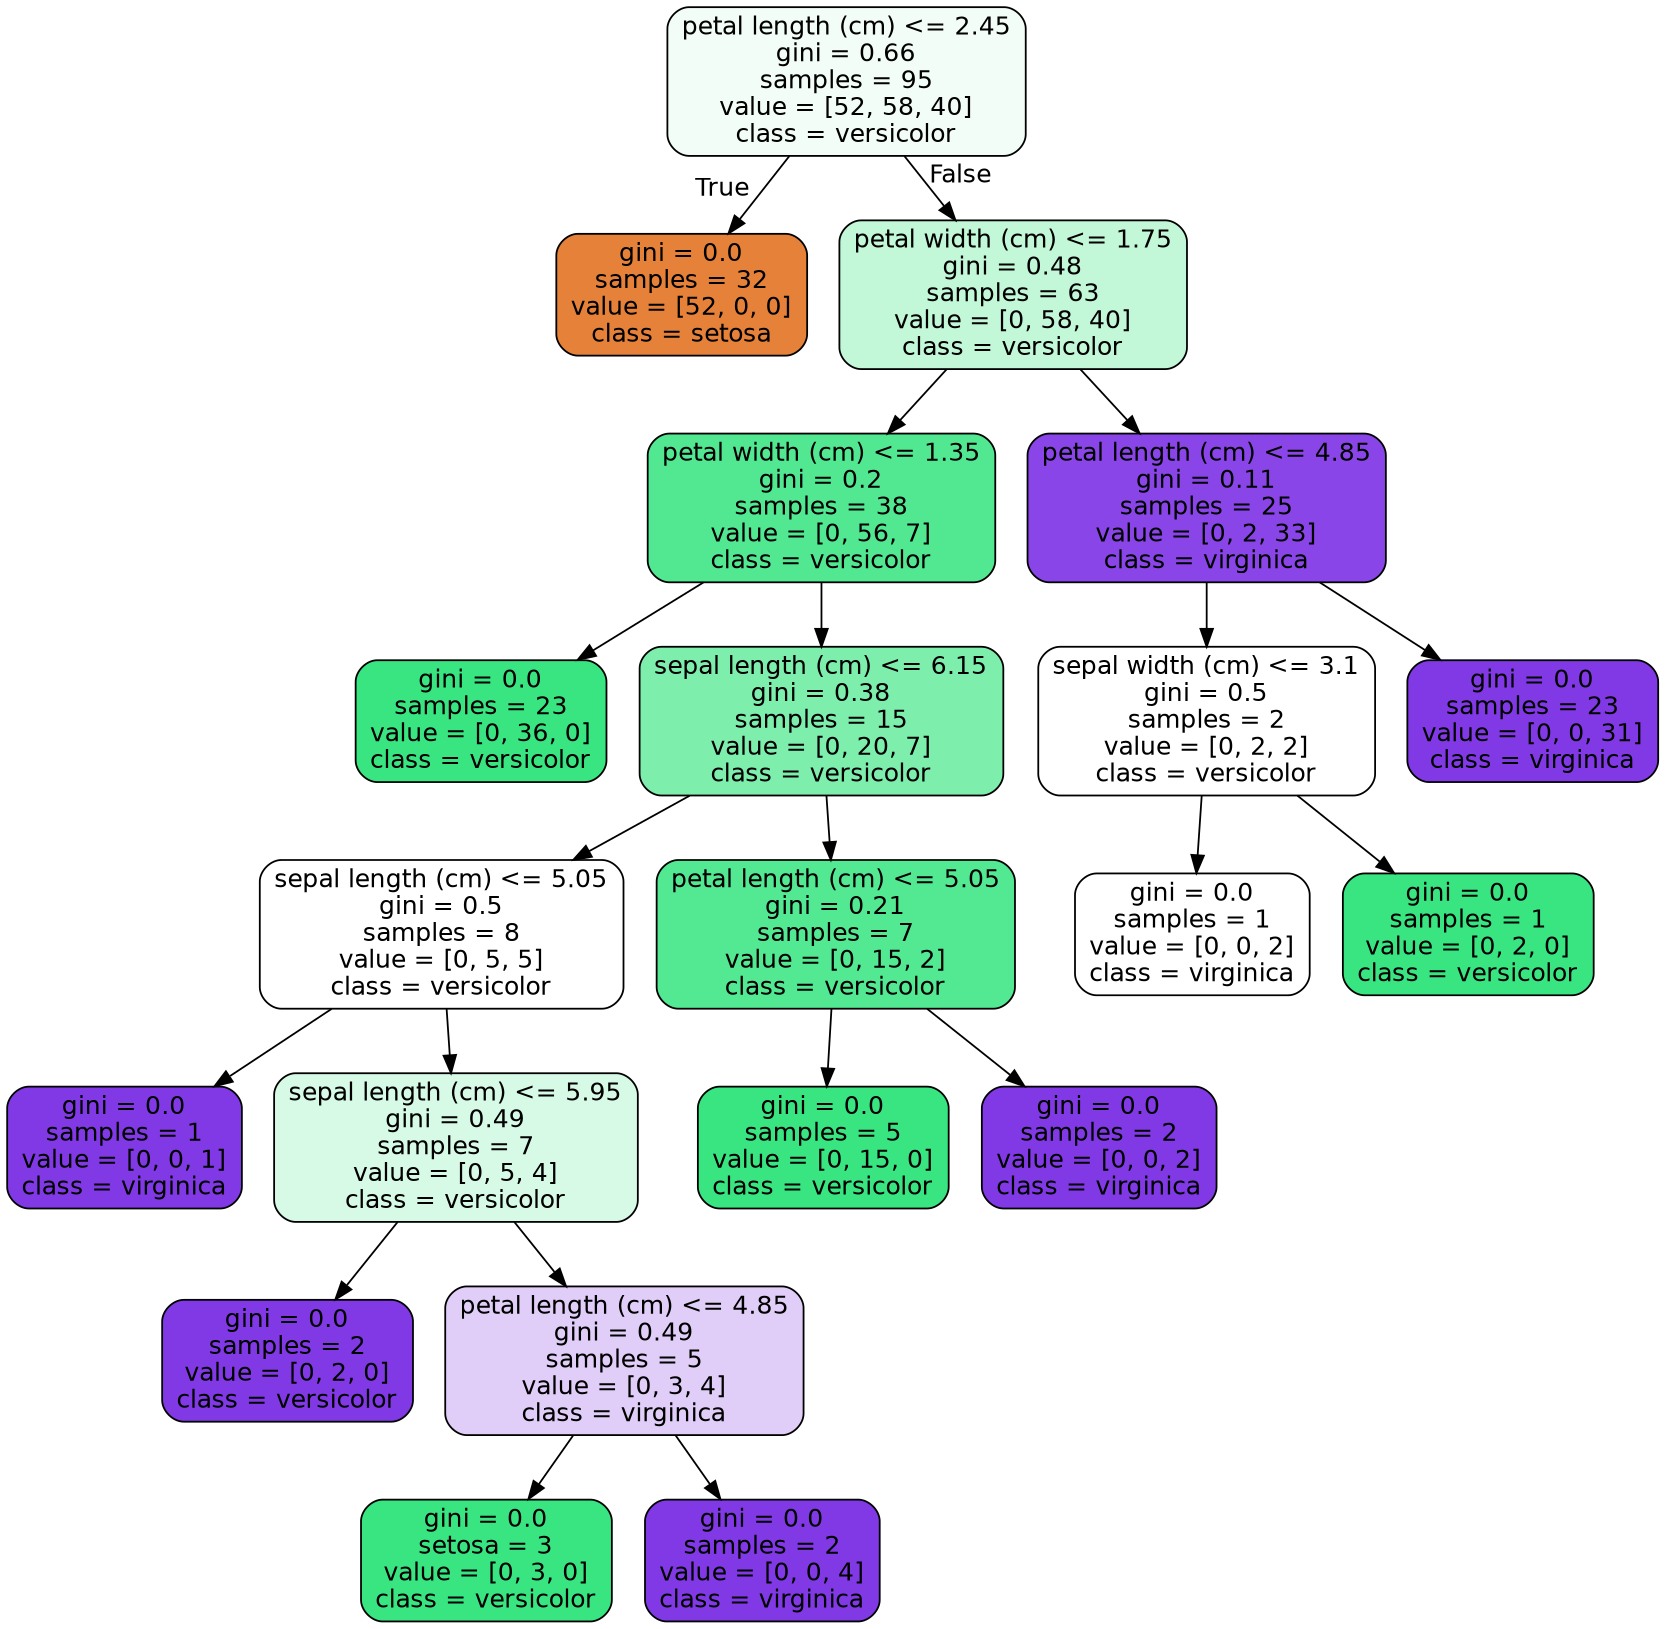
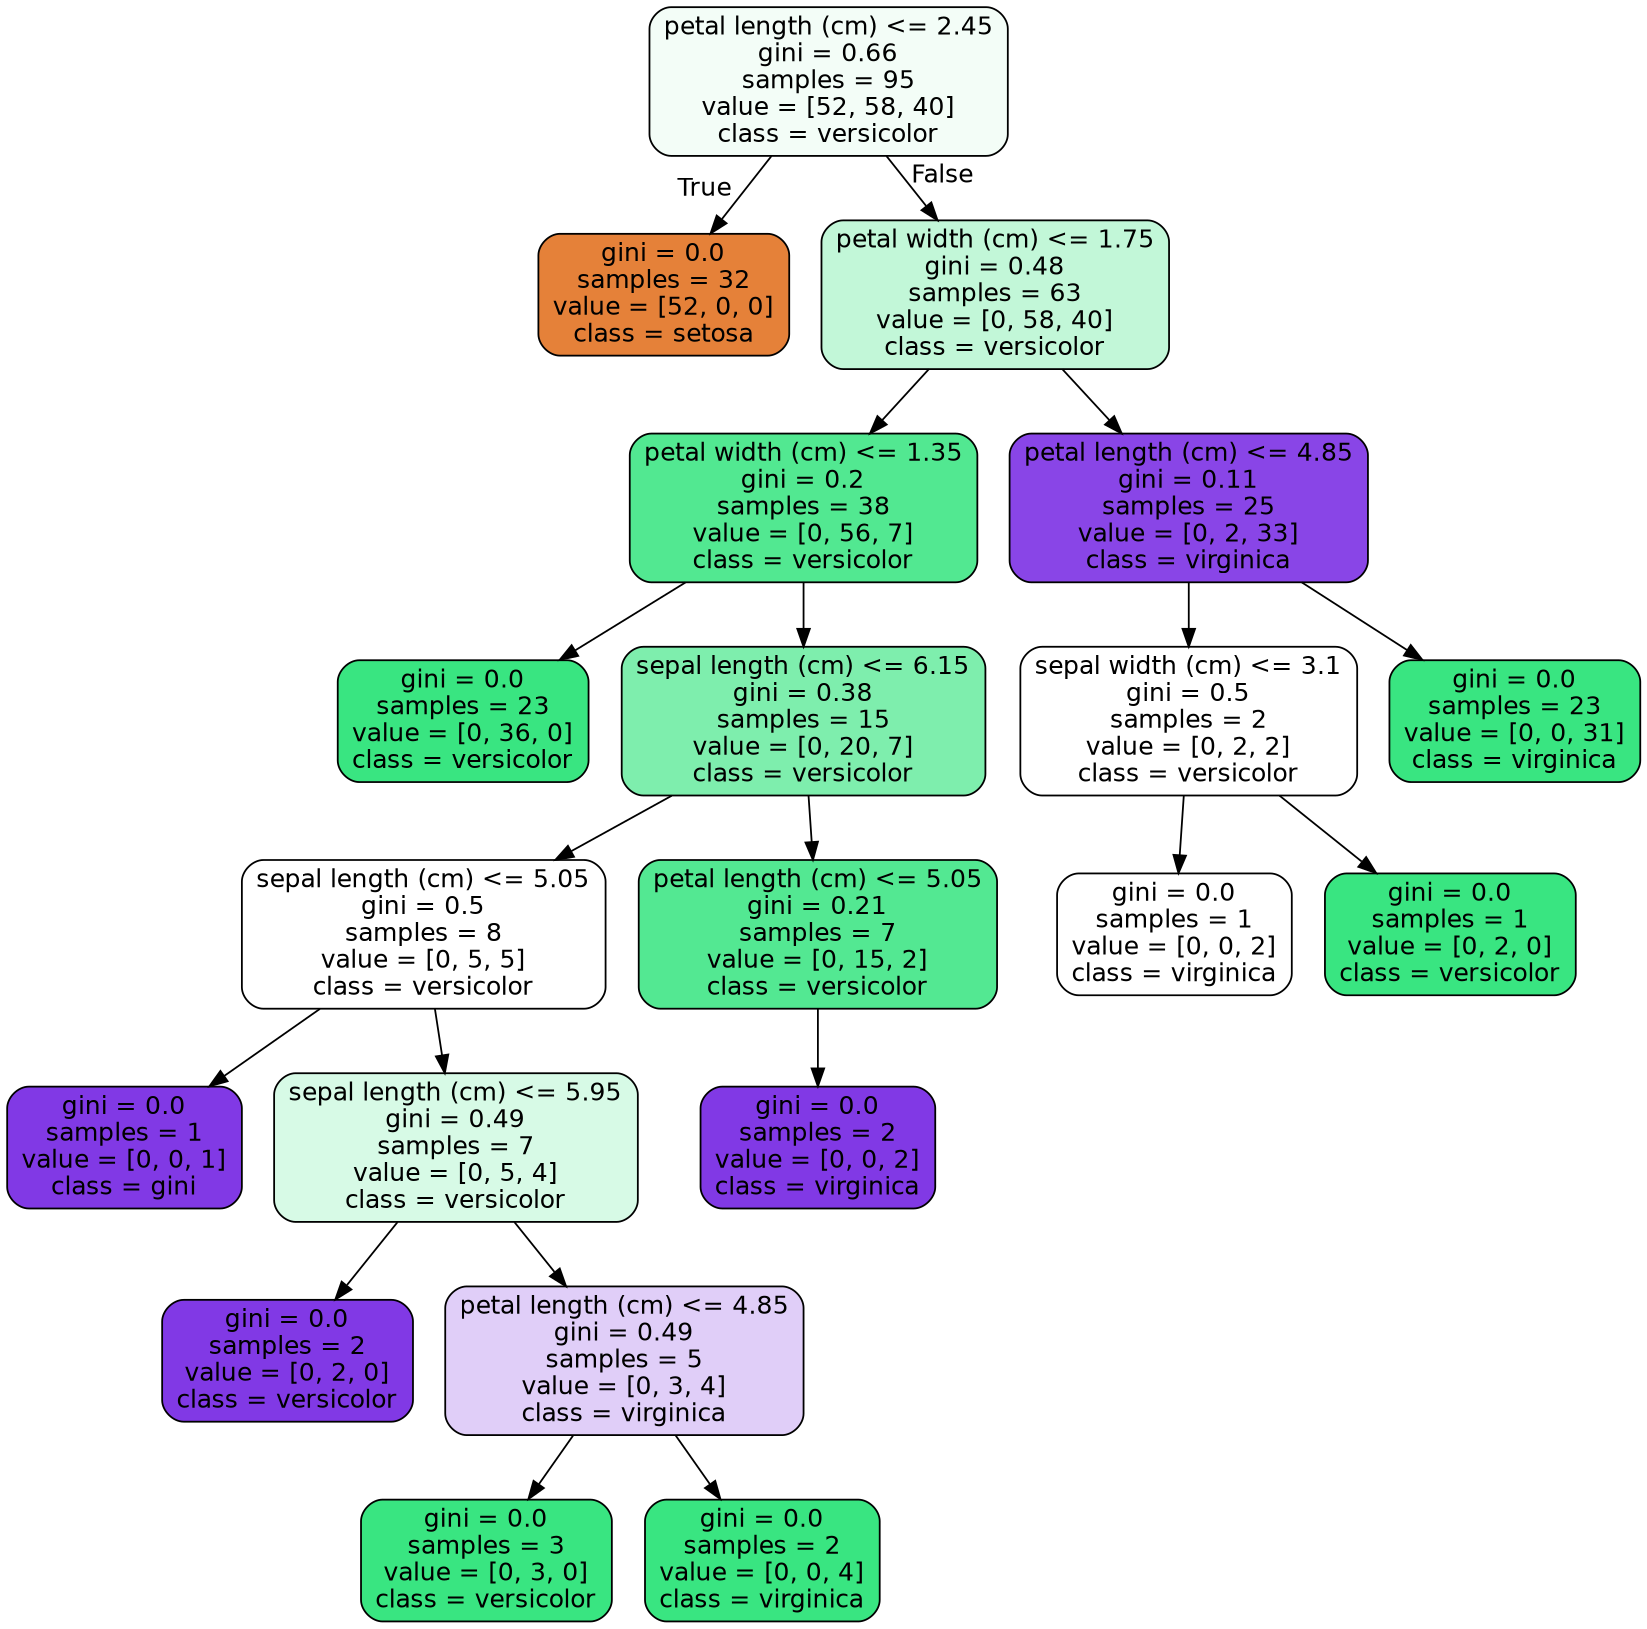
(1533, 721) -> (1515, 721)
(125, 1148) -> (125, 1148)
(823, 1148) -> none
(486, 1561) -> (486, 1561)
(762, 1561) -> (762, 1561)
